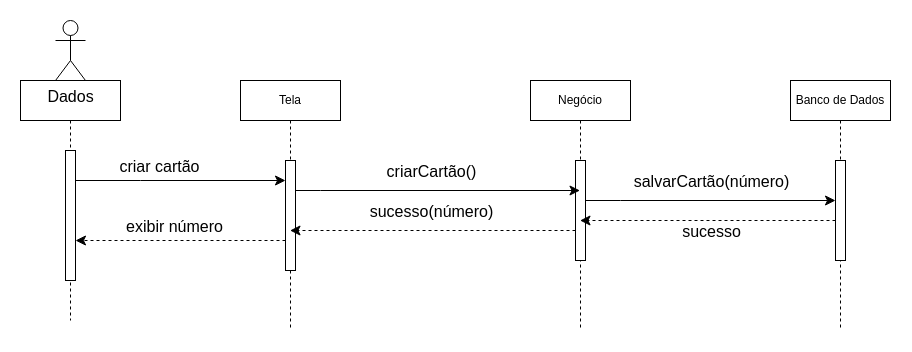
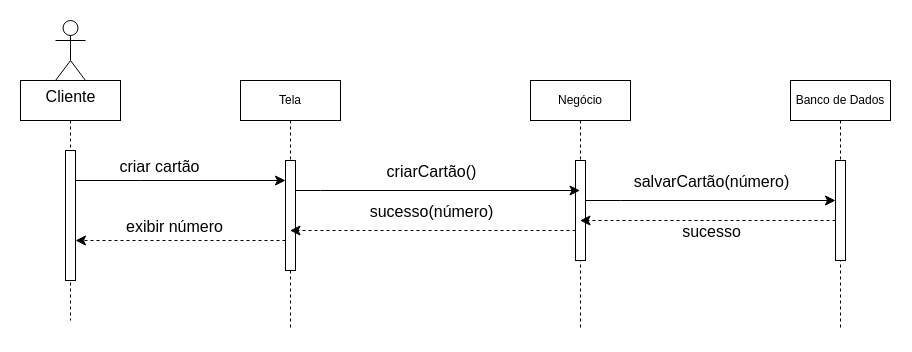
(71, 97) -> (71, 97)
